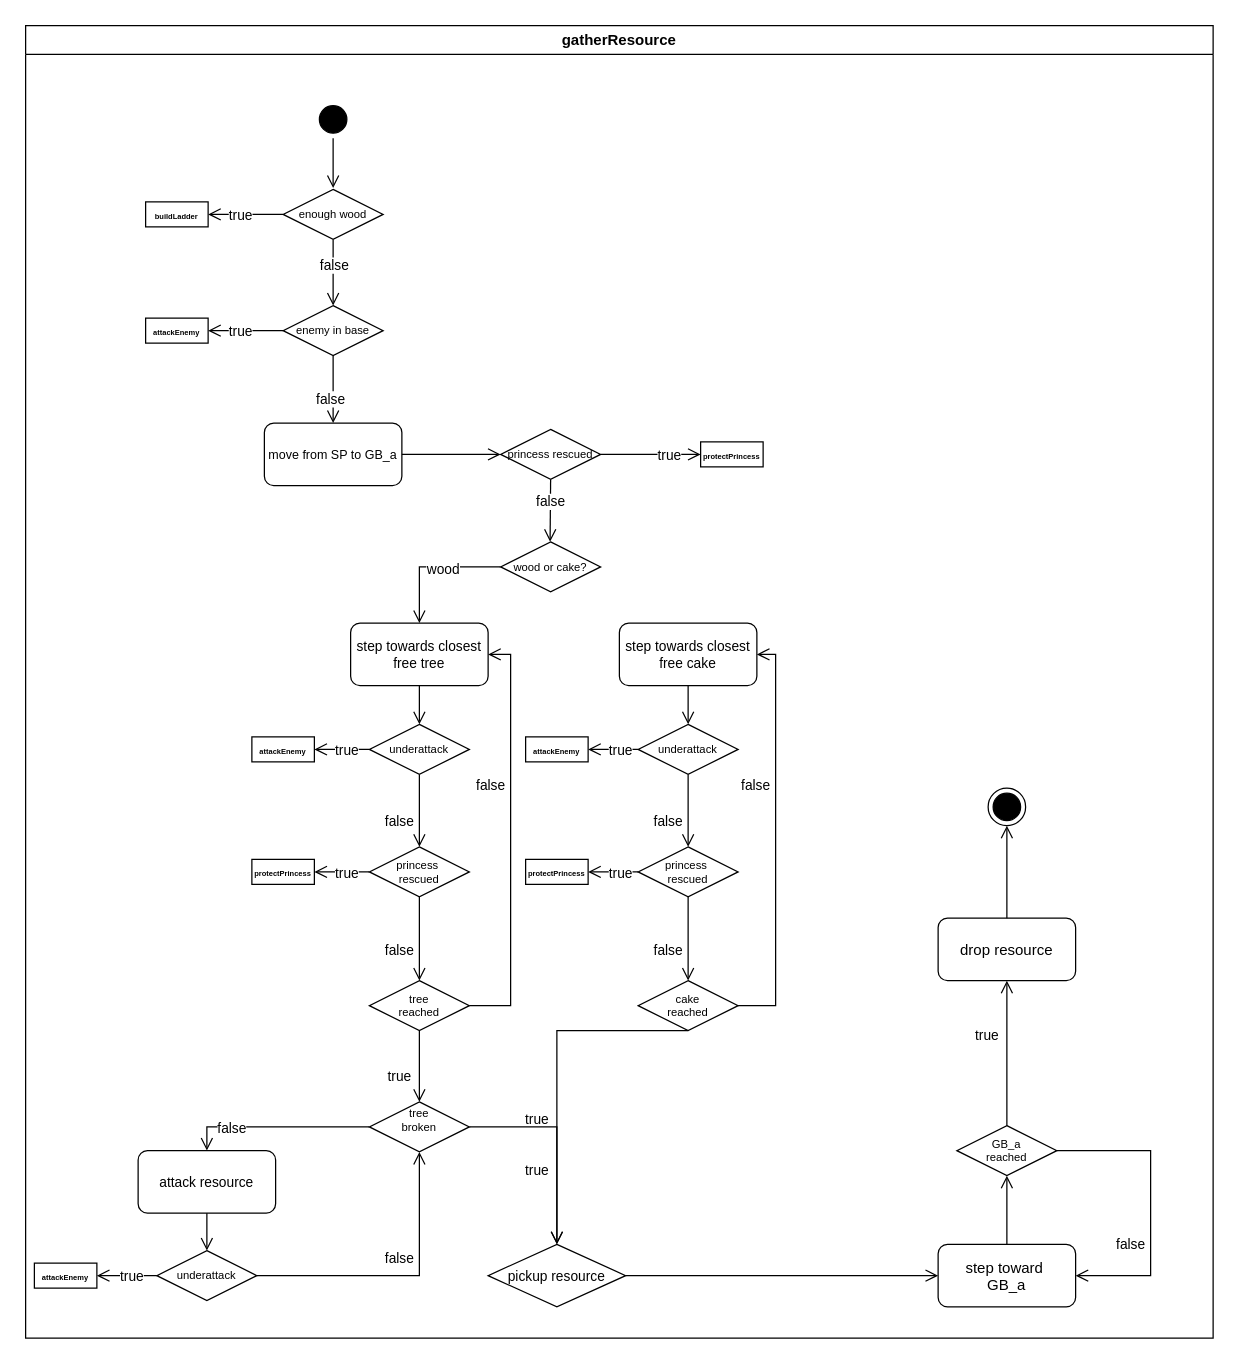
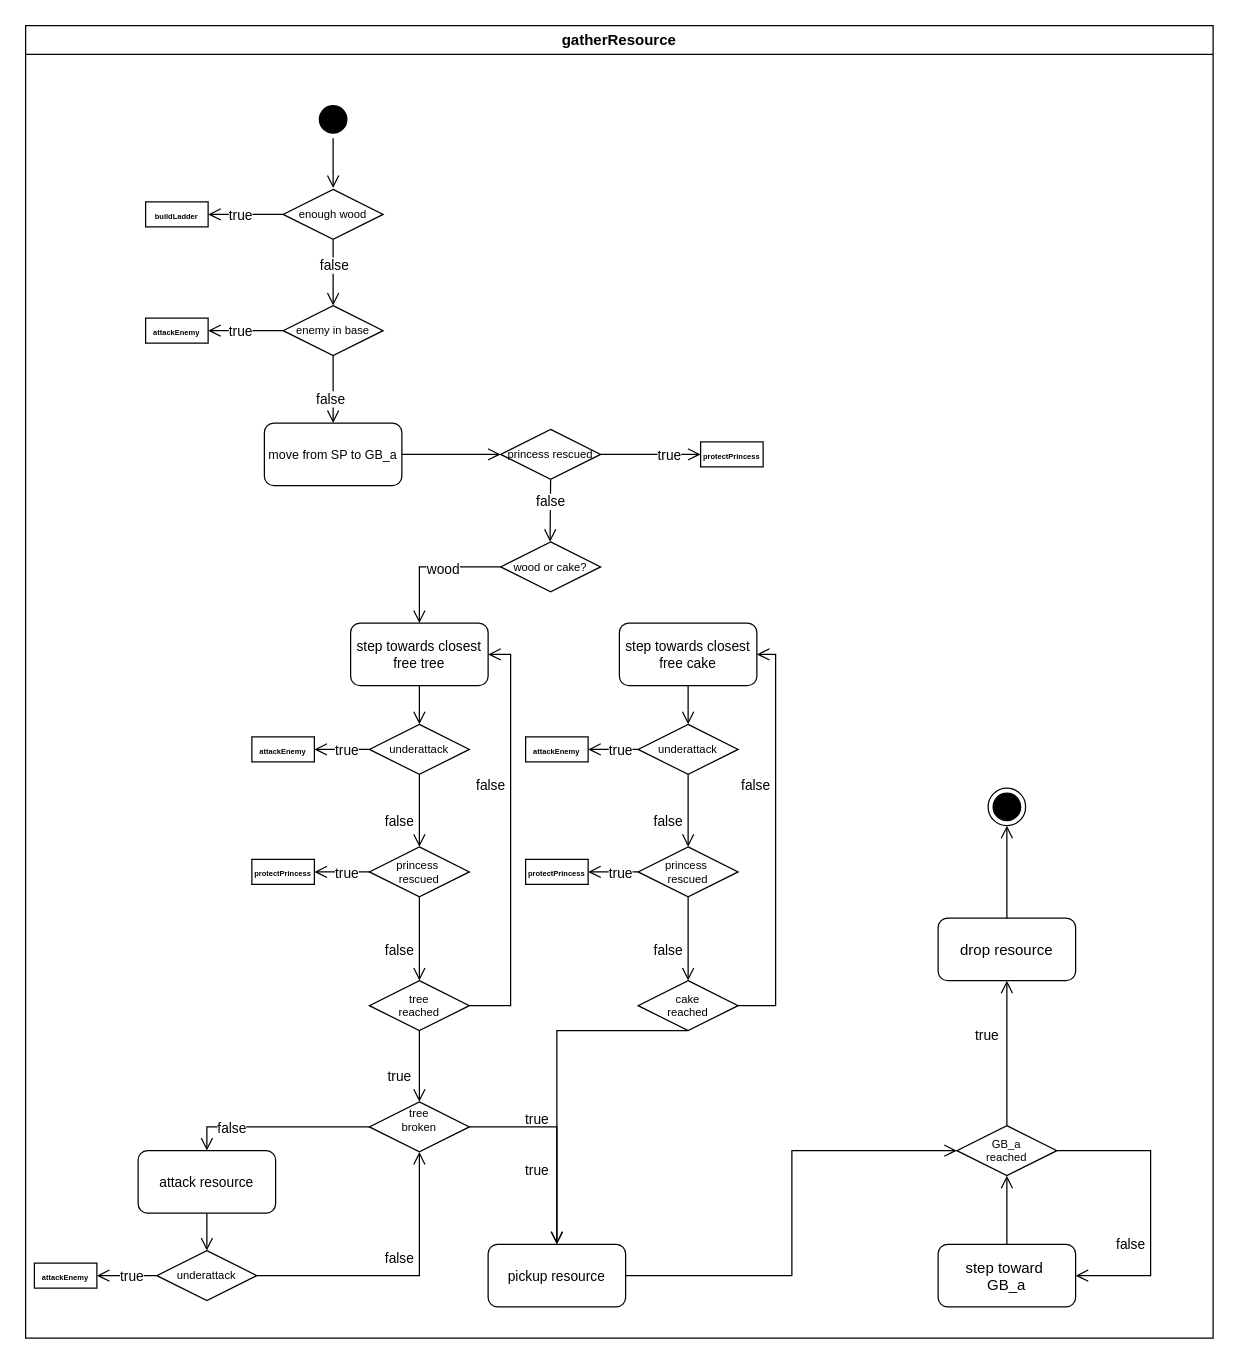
(557, 1276) -> (557, 1276)
(862, 1276) -> (809, 1151)
